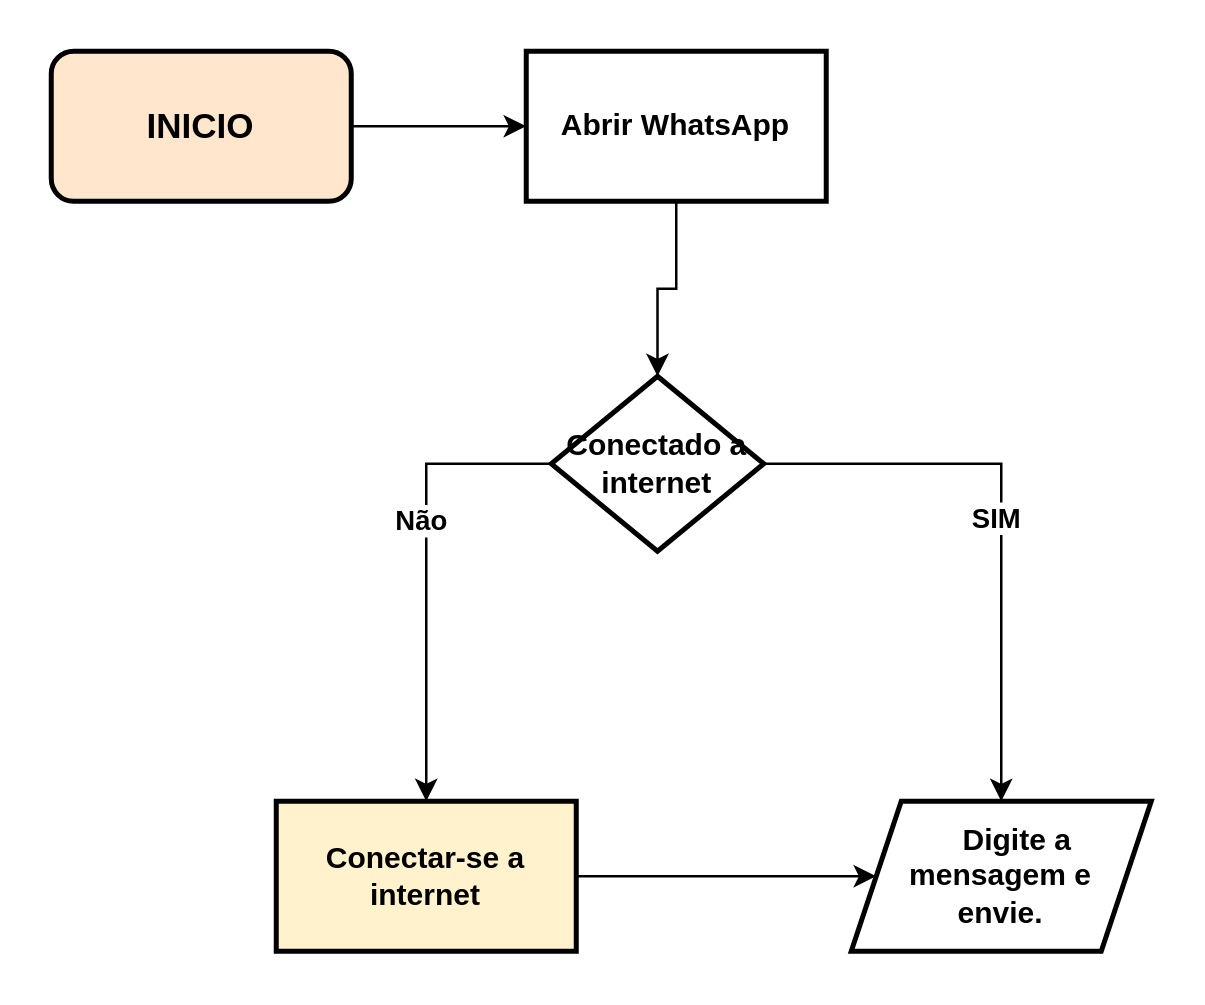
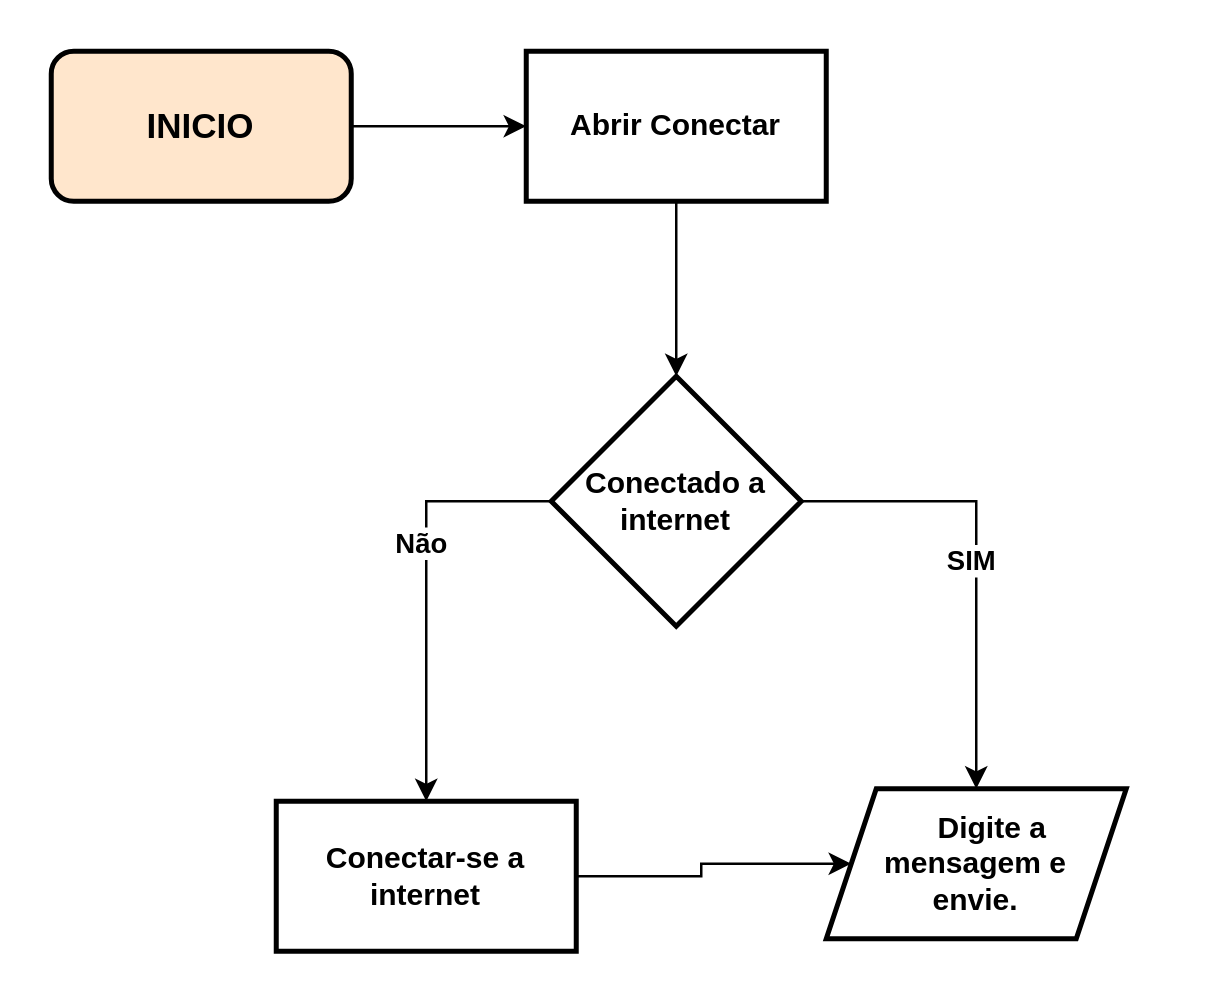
(676, 126) -> (676, 126)
(658, 464) -> (676, 501)
(426, 876) -> (426, 876)
(1001, 876) -> (976, 864)
